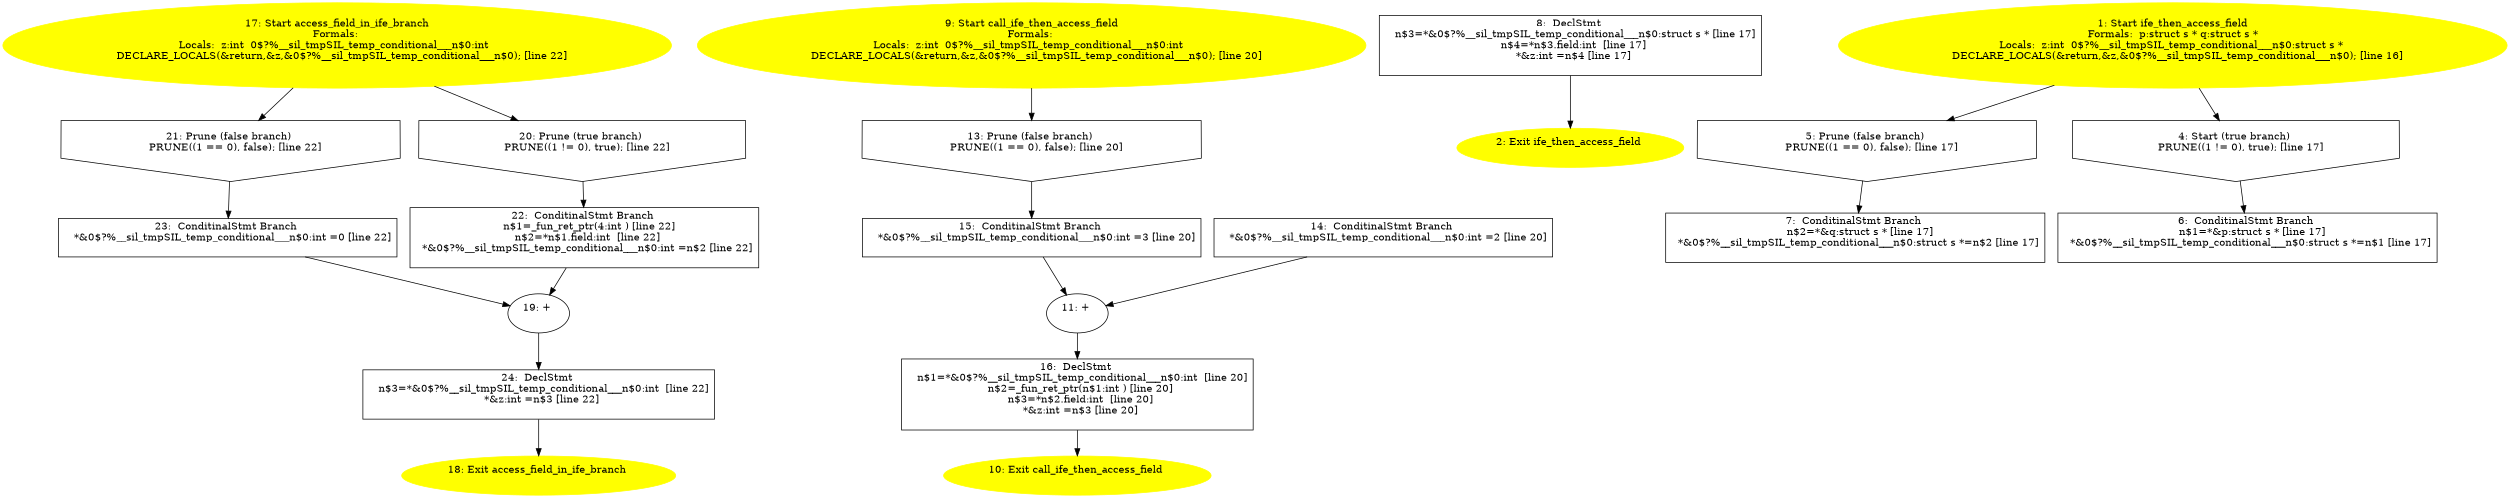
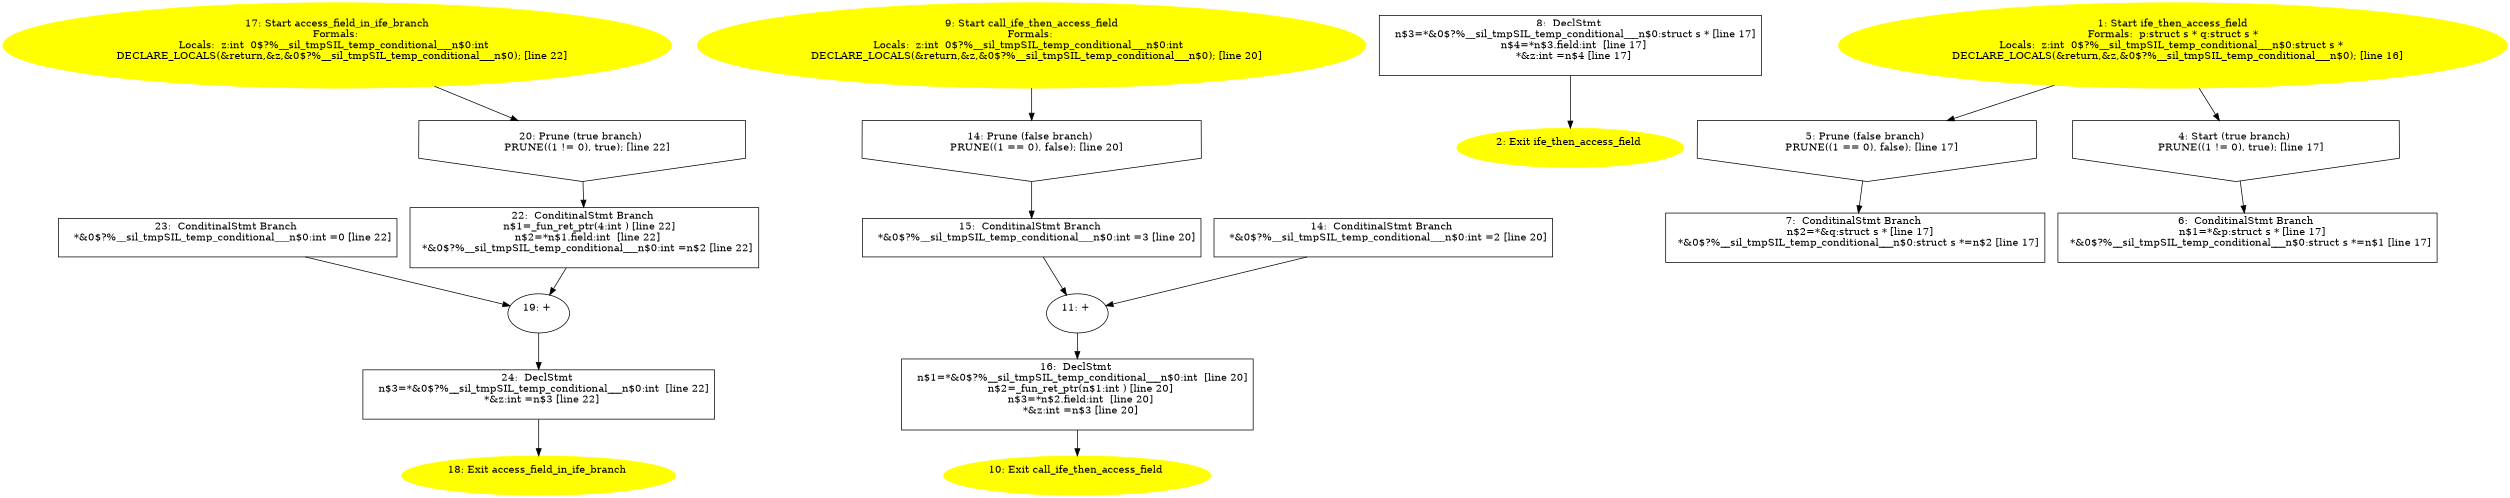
(231, 148) -> none
(1032, 148) -> (1032, 148)
